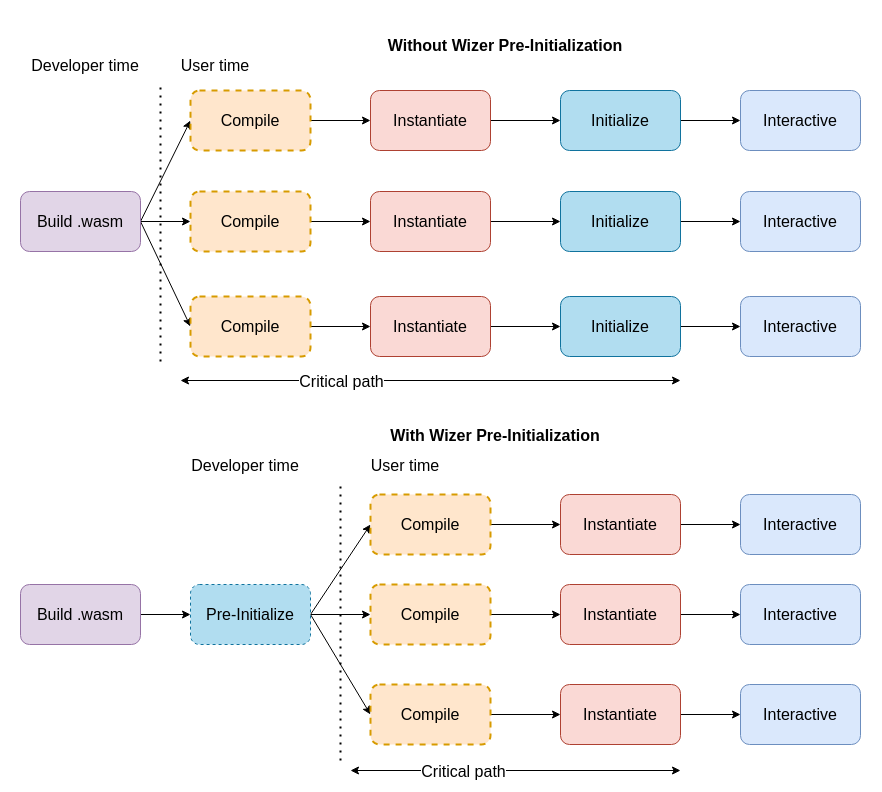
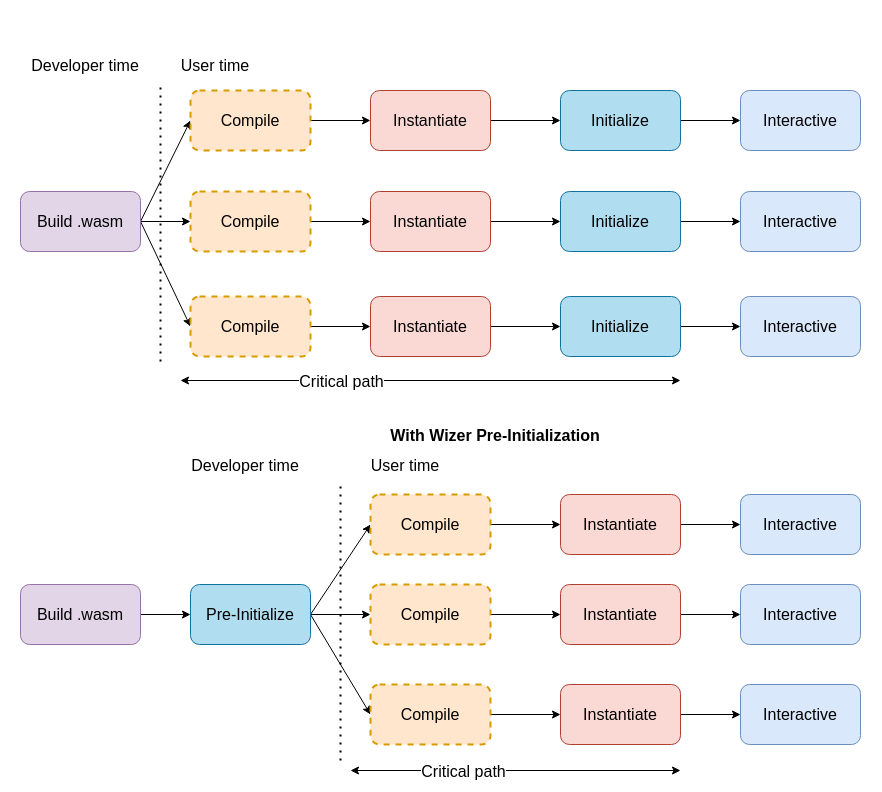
(506, 46) -> none
(251, 615) -> (251, 615)
